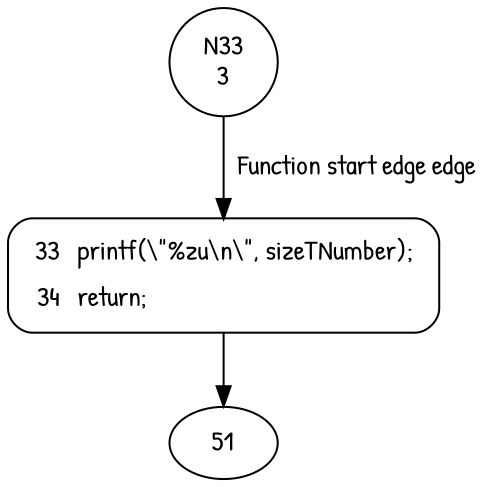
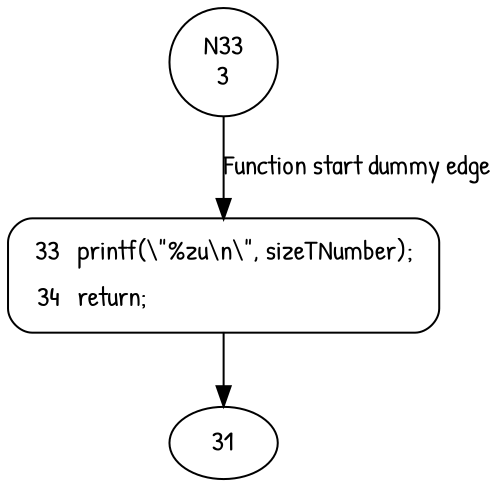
(357, 167) -> (357, 167)
(224, 443) -> (224, 443)
